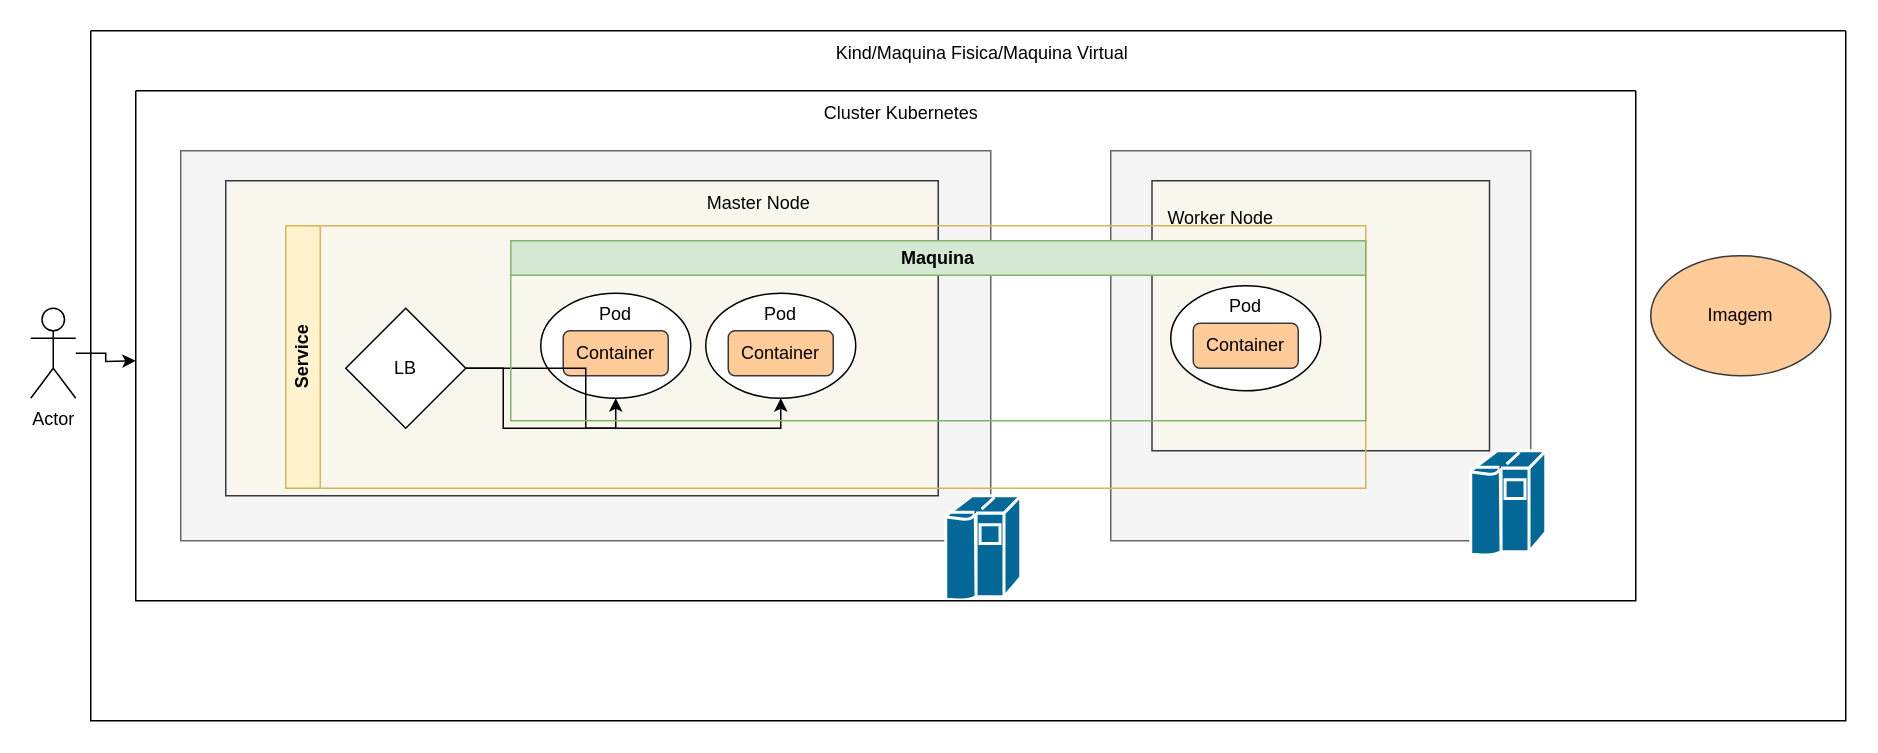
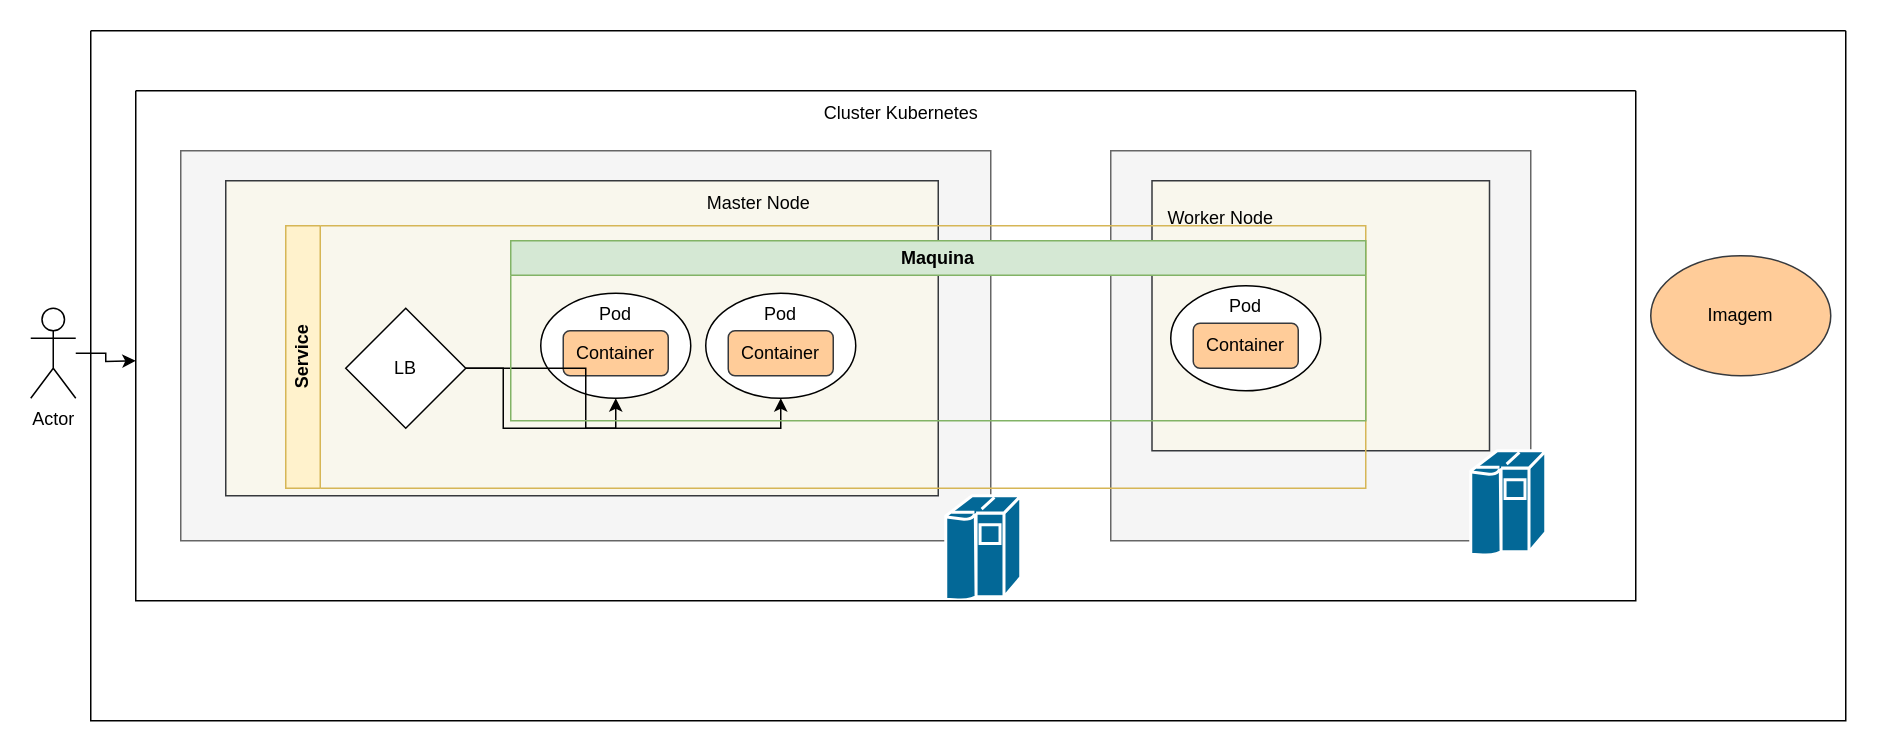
(982, 53) -> none
